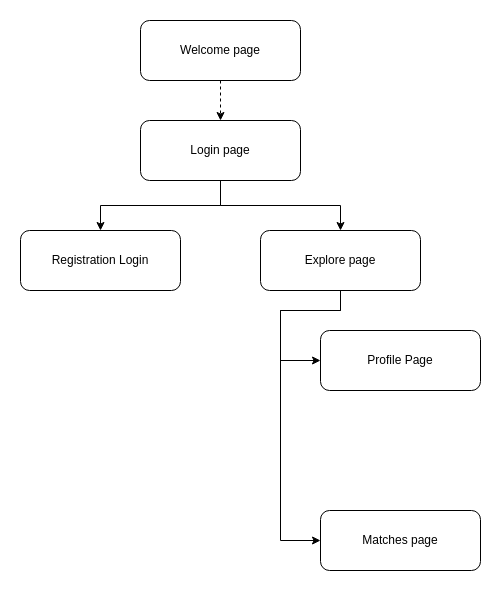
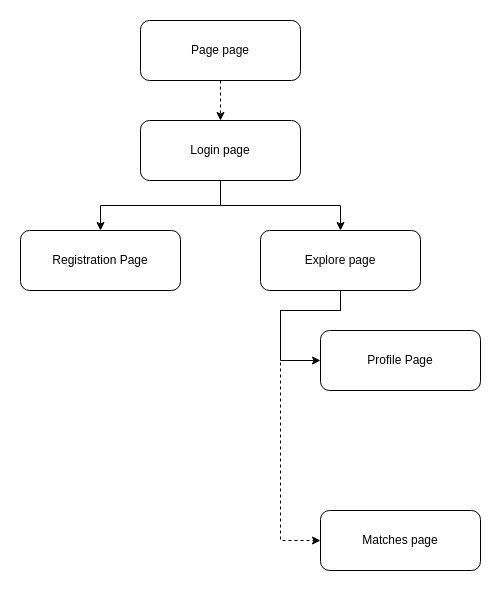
(221, 51) -> (221, 51)
(101, 261) -> (101, 261)
(281, 468) -> (281, 468)
